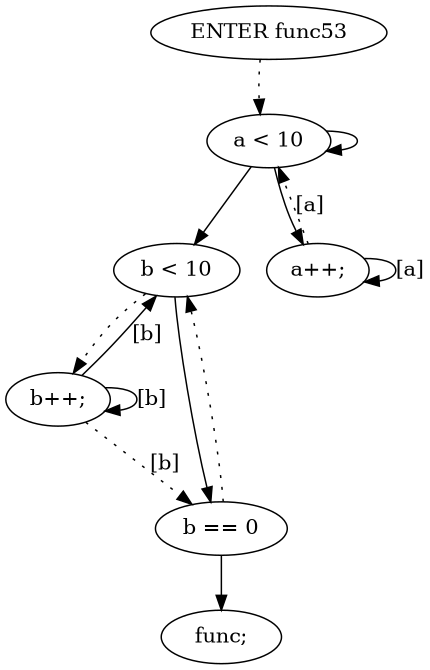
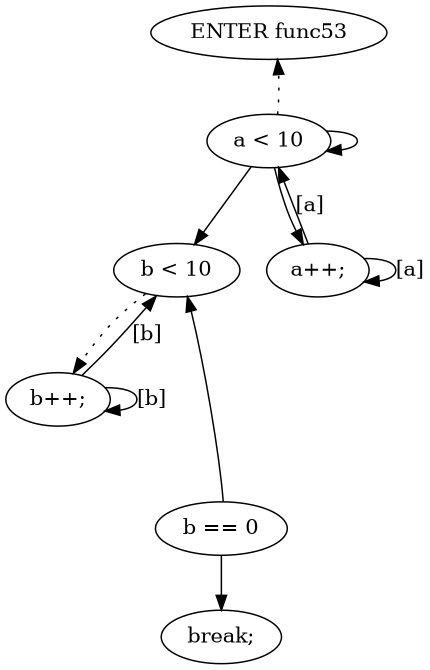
(259, 80) -> (279, 94)
(296, 213) -> (296, 213)
(188, 393) -> none
(210, 406) -> (210, 406)
(133, 459) -> none
(221, 637) -> (221, 637)
